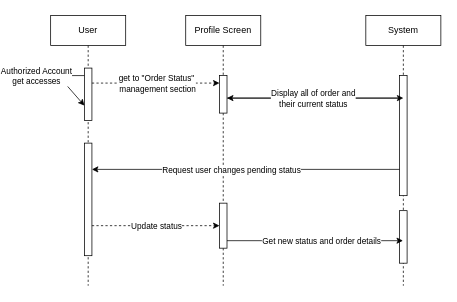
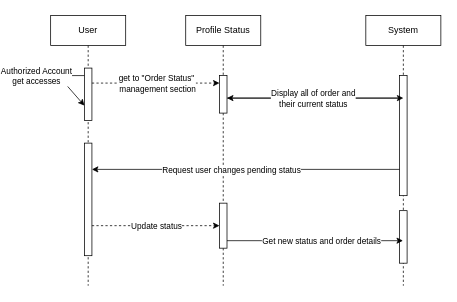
(223, 30) -> (223, 30)
